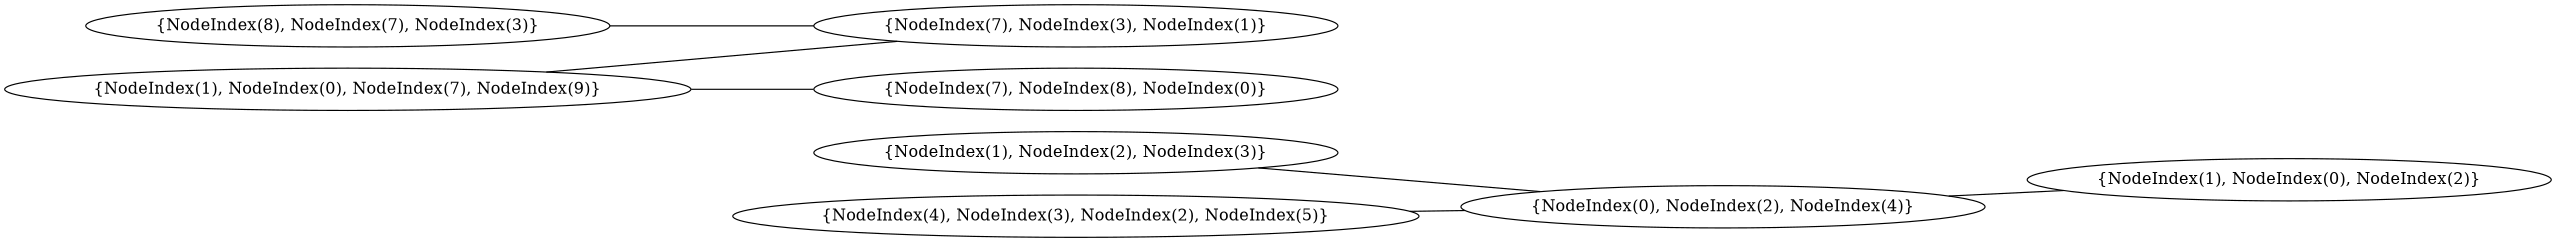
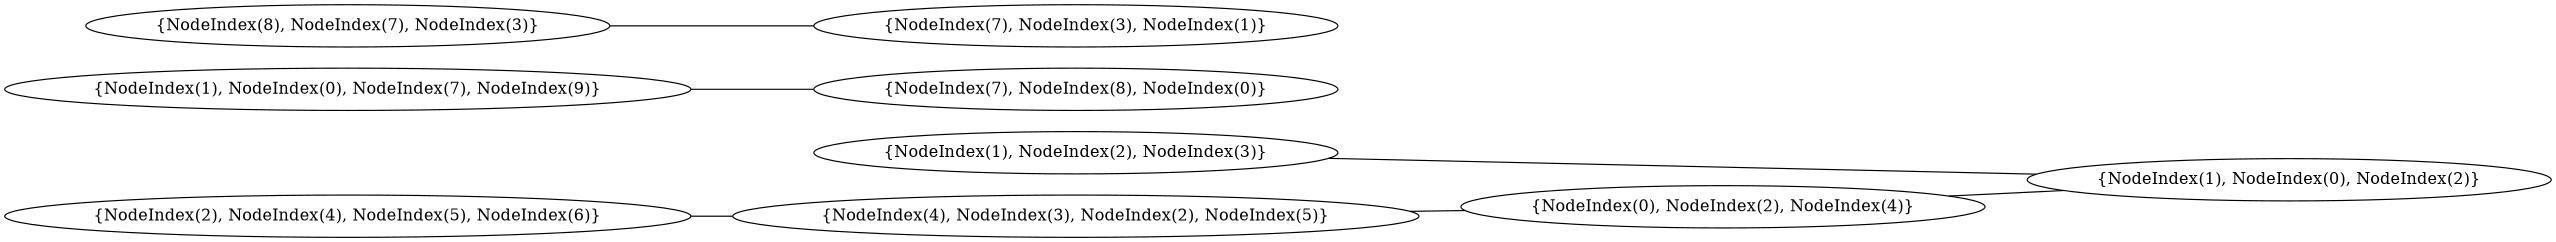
(722, 57) -> none
(1399, 180) -> (1682, 166)
none -> (348, 216)
